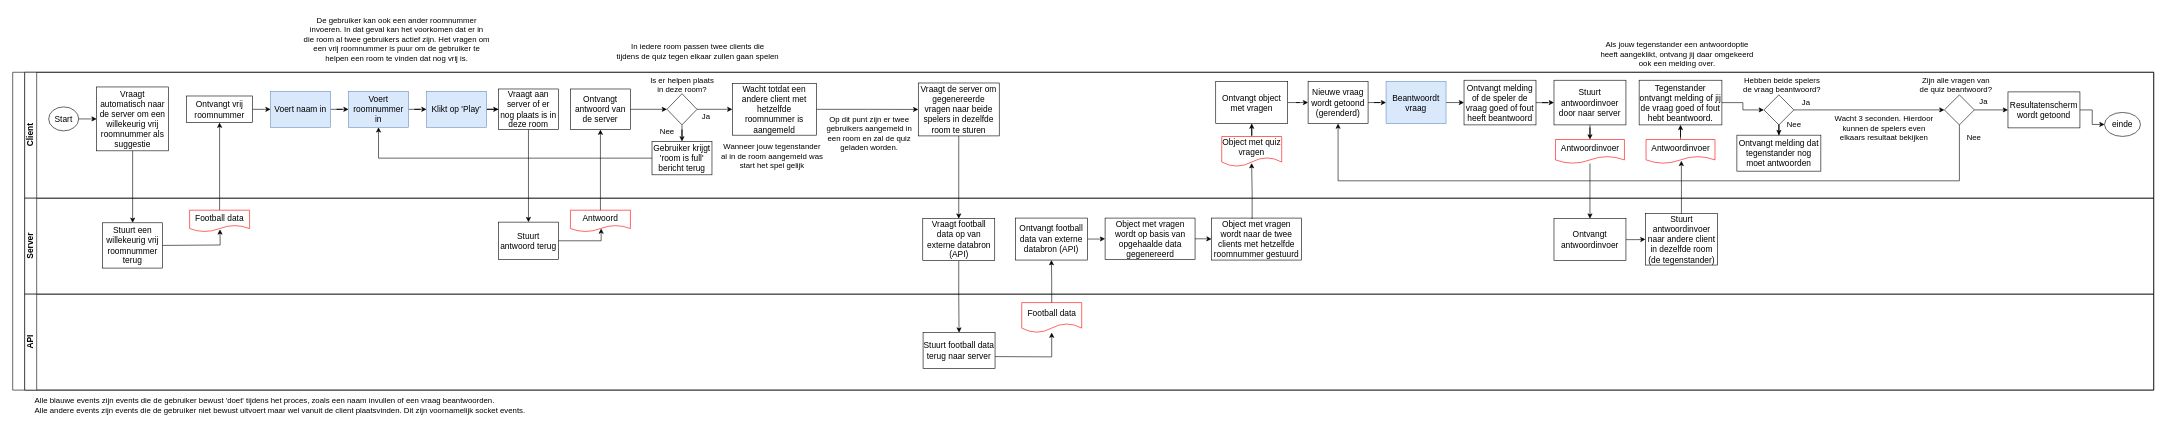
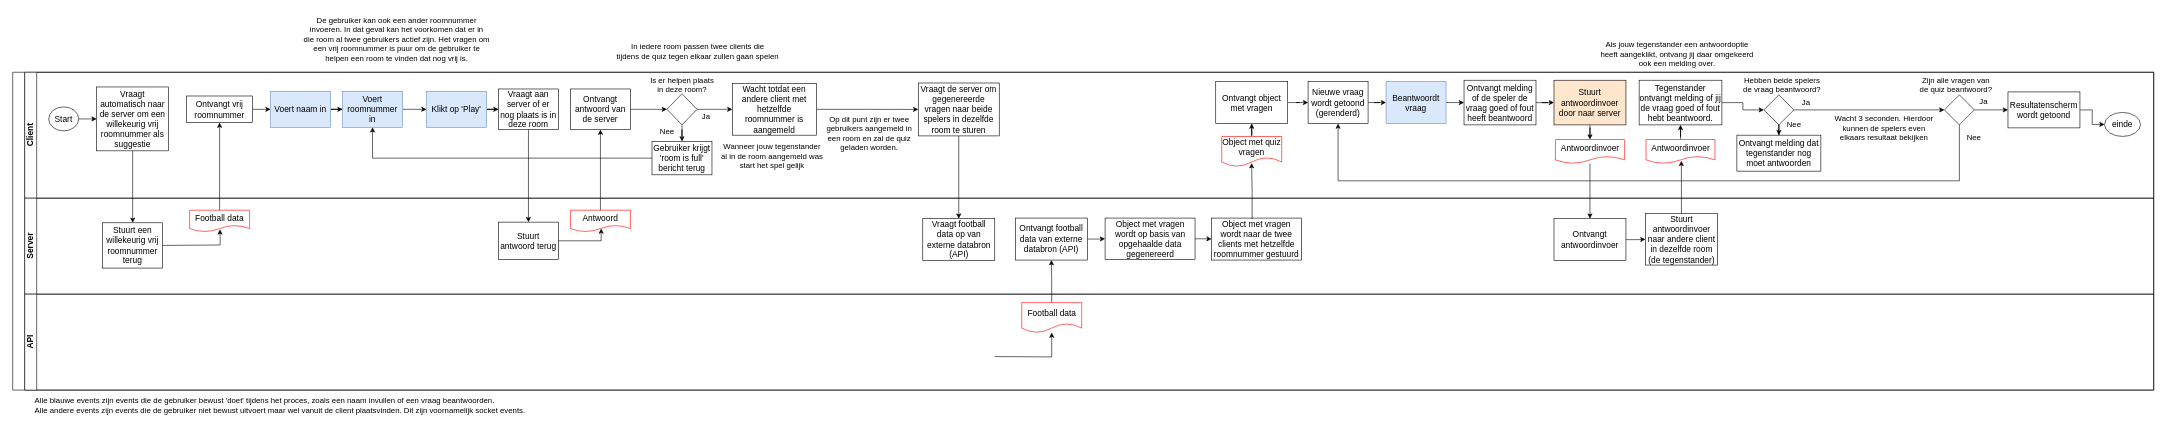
(1590, 103) -> (1590, 103)
(378, 109) -> (372, 109)
(959, 327) -> none
(959, 351) -> none
